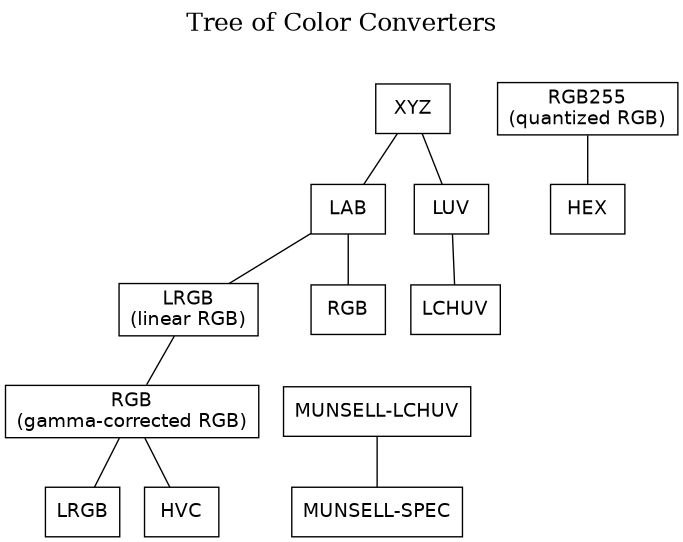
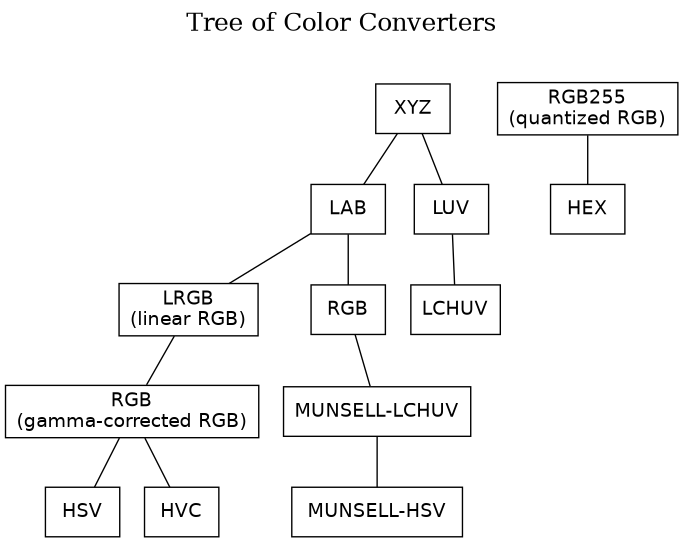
none -> (363, 360)
(83, 512) -> (83, 512)
(377, 512) -> (377, 512)
